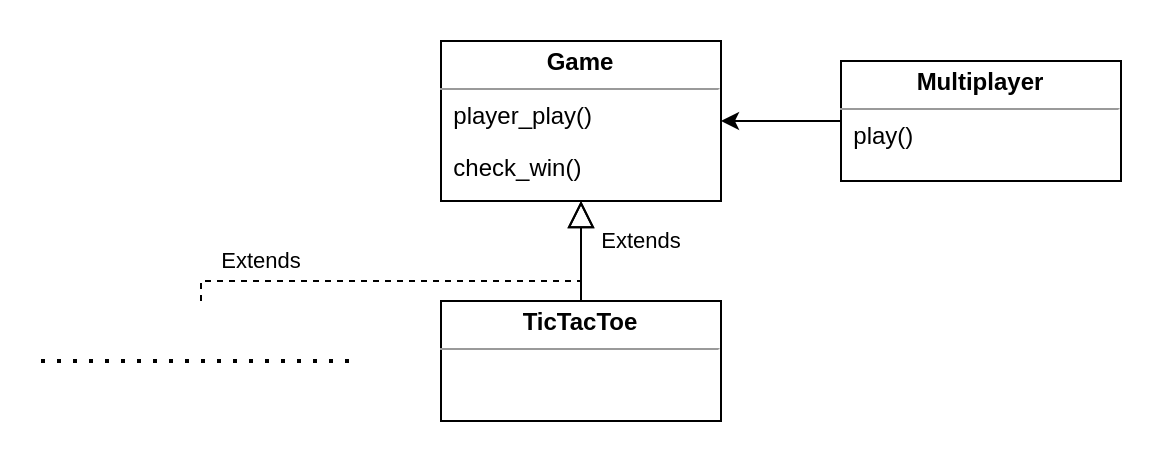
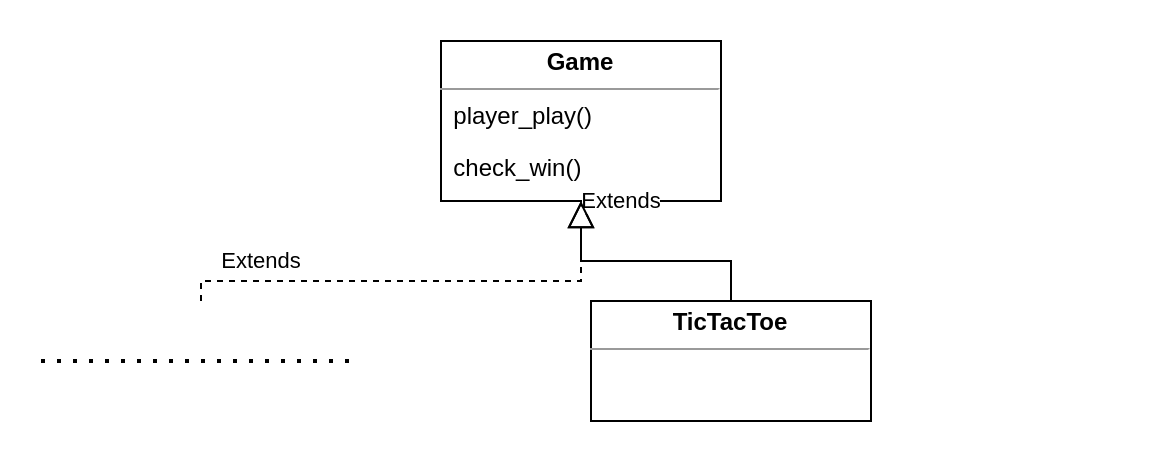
(788, 121) -> none
(981, 121) -> none
(581, 361) -> (731, 361)
